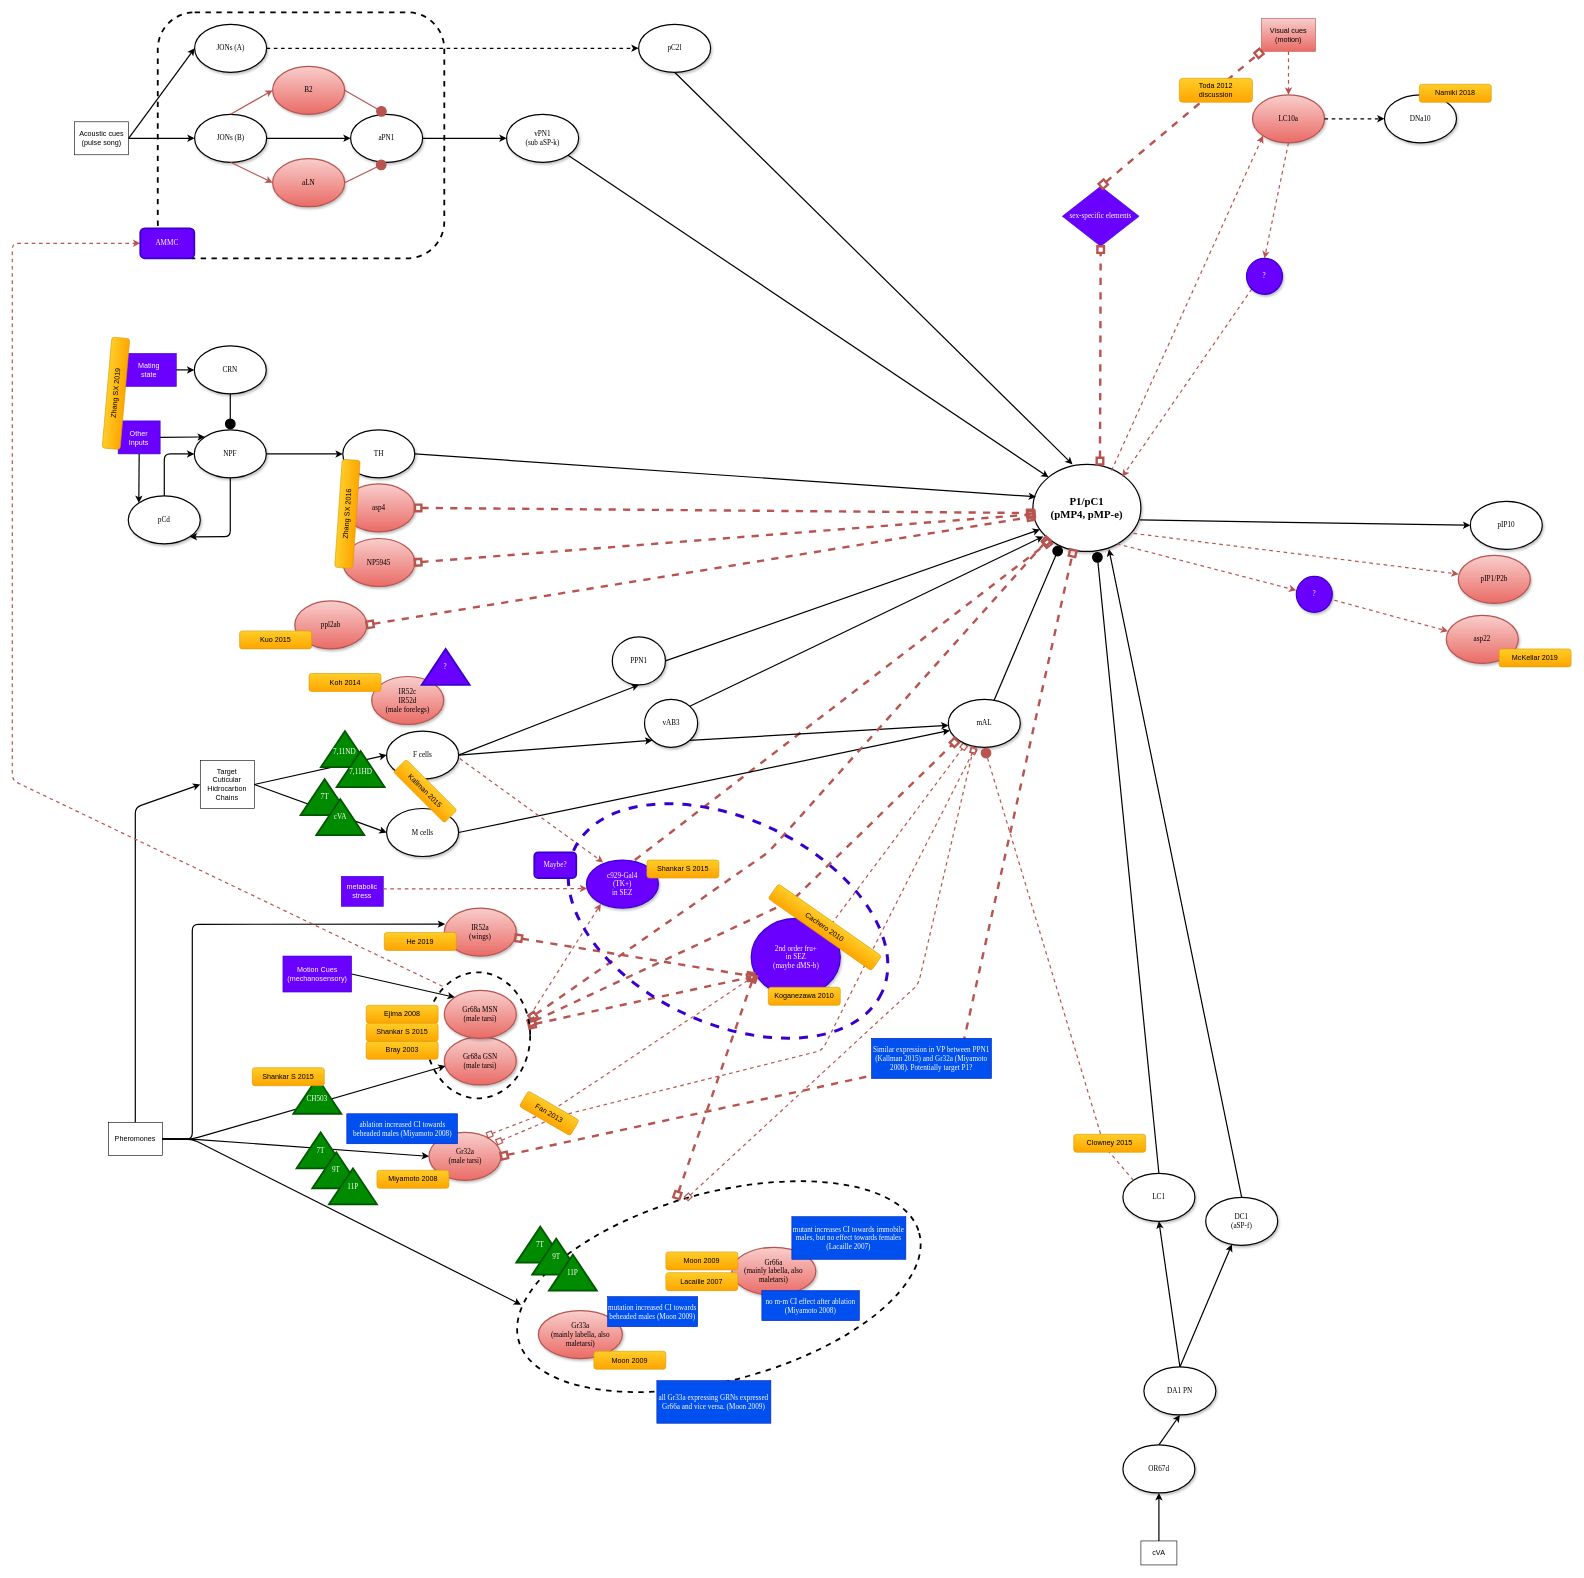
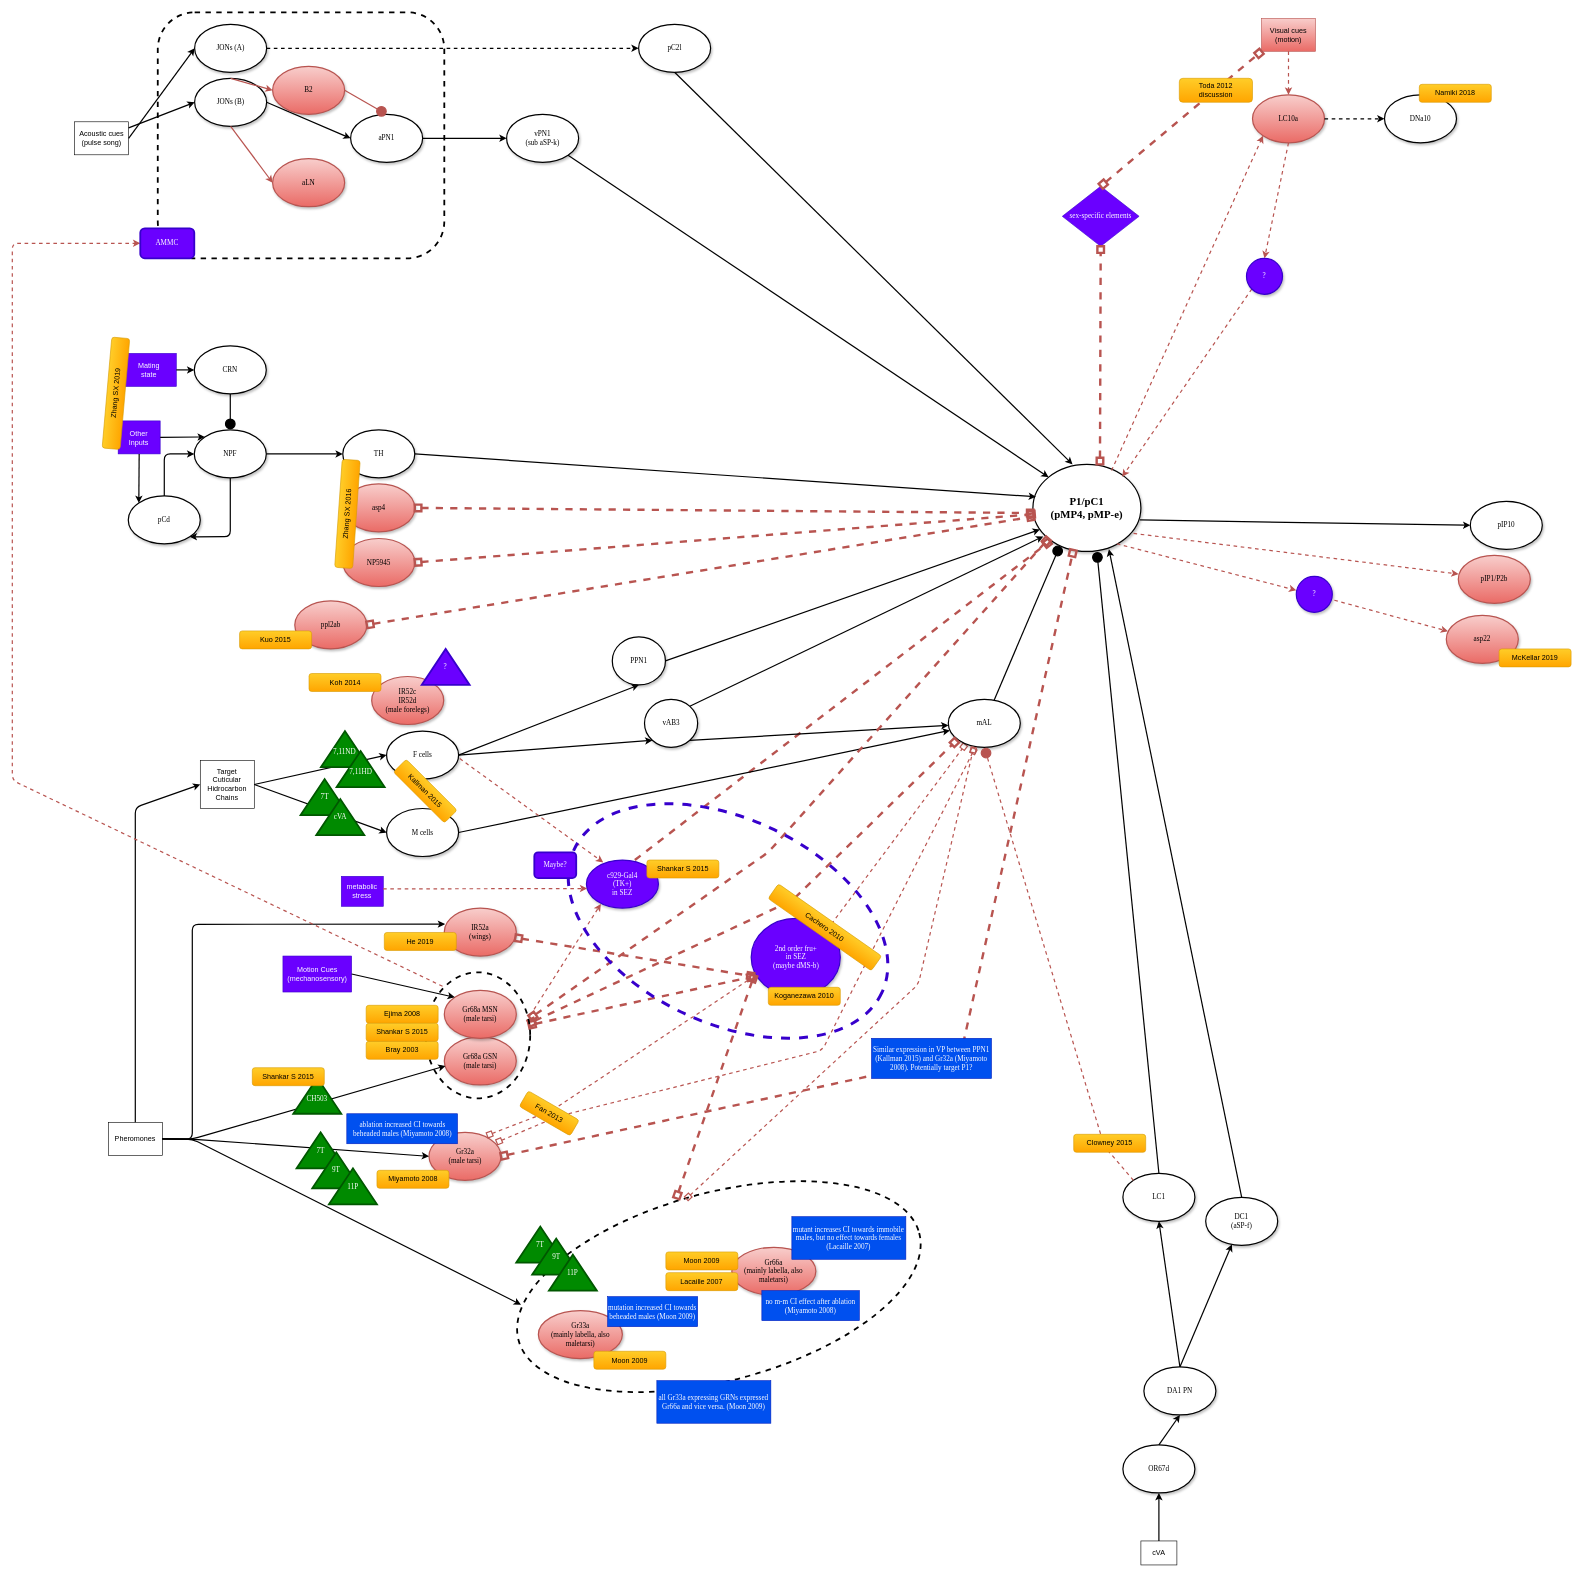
(231, 138) -> (231, 102)
(360, 175) -> none
